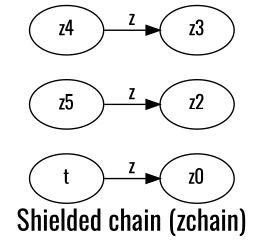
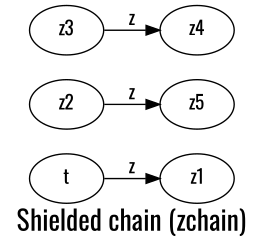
(125, 30) -> (125, 30)
(125, 104) -> (125, 104)
(197, 179) -> (197, 179)
